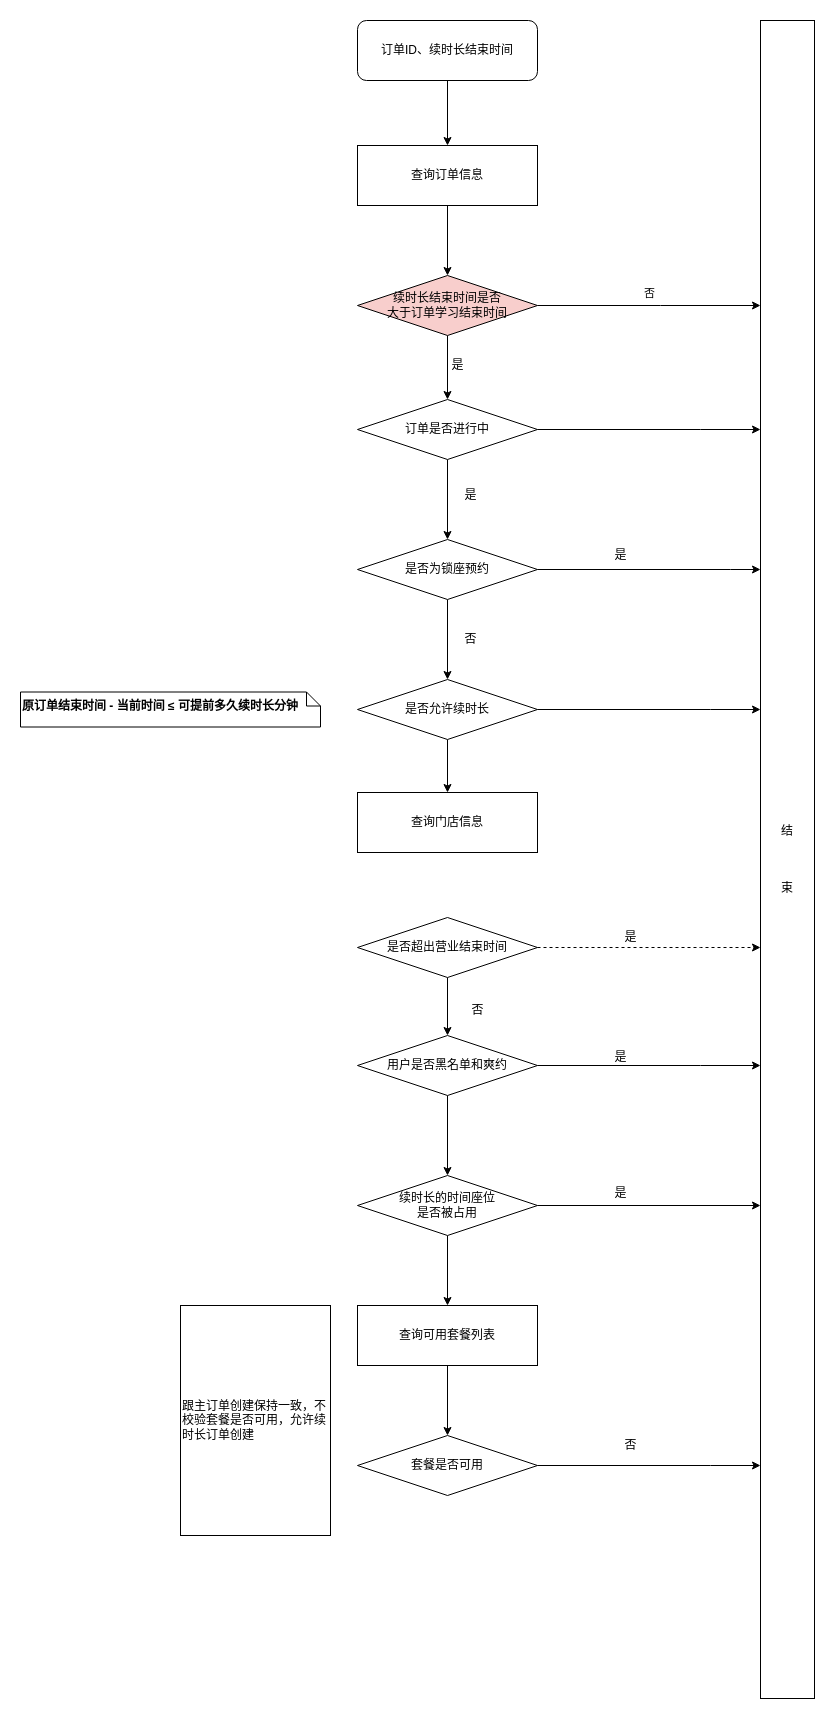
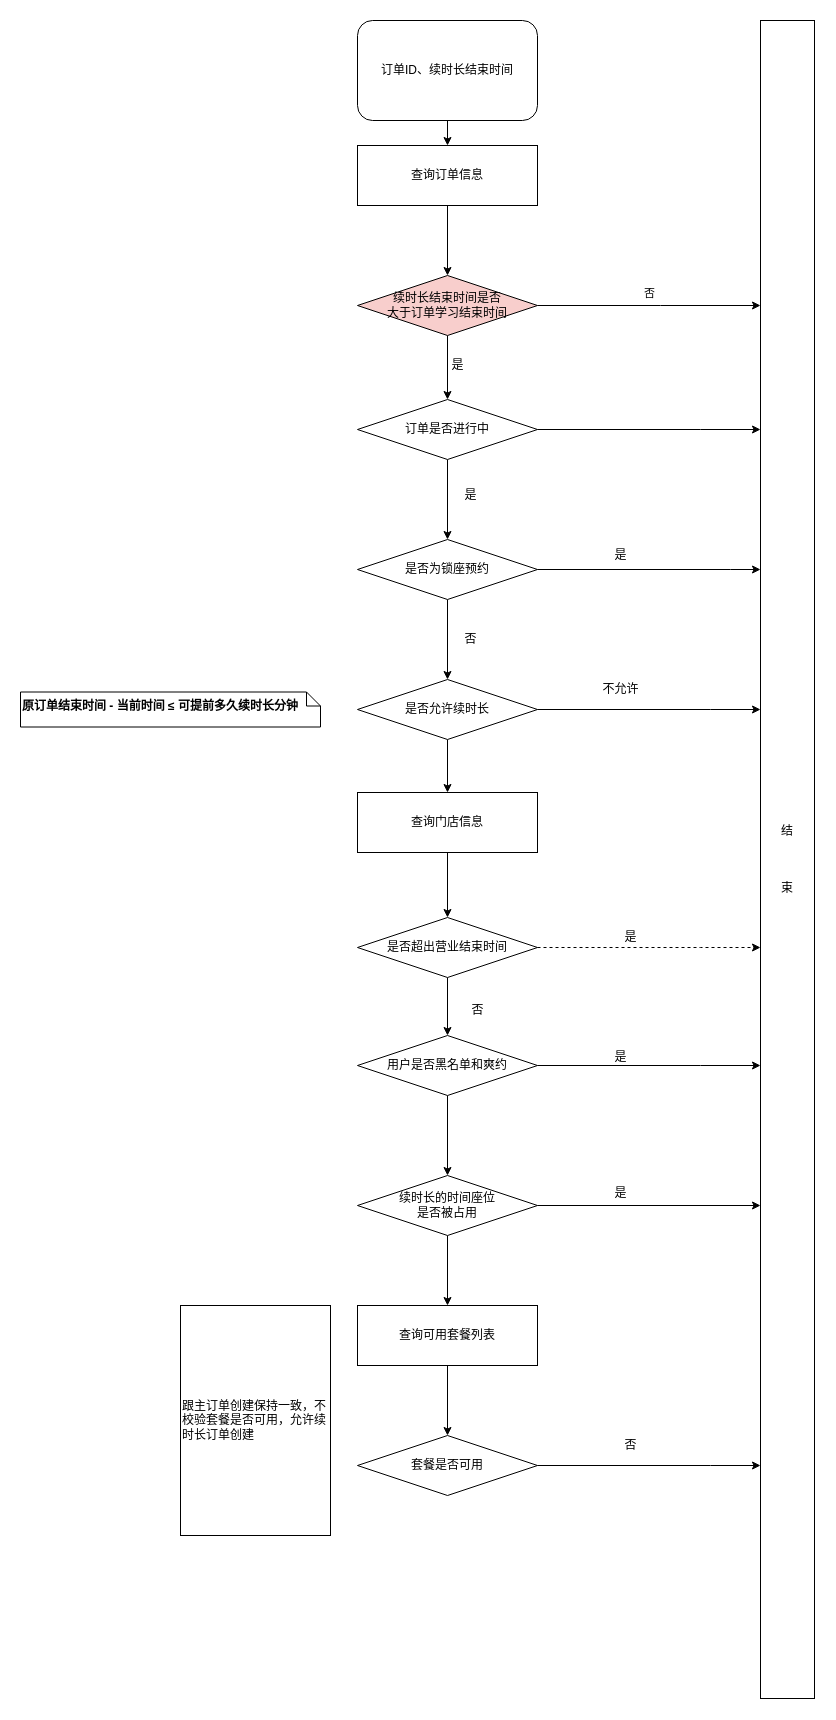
(448, 51) -> (448, 71)
none -> (621, 690)
none -> (448, 882)
